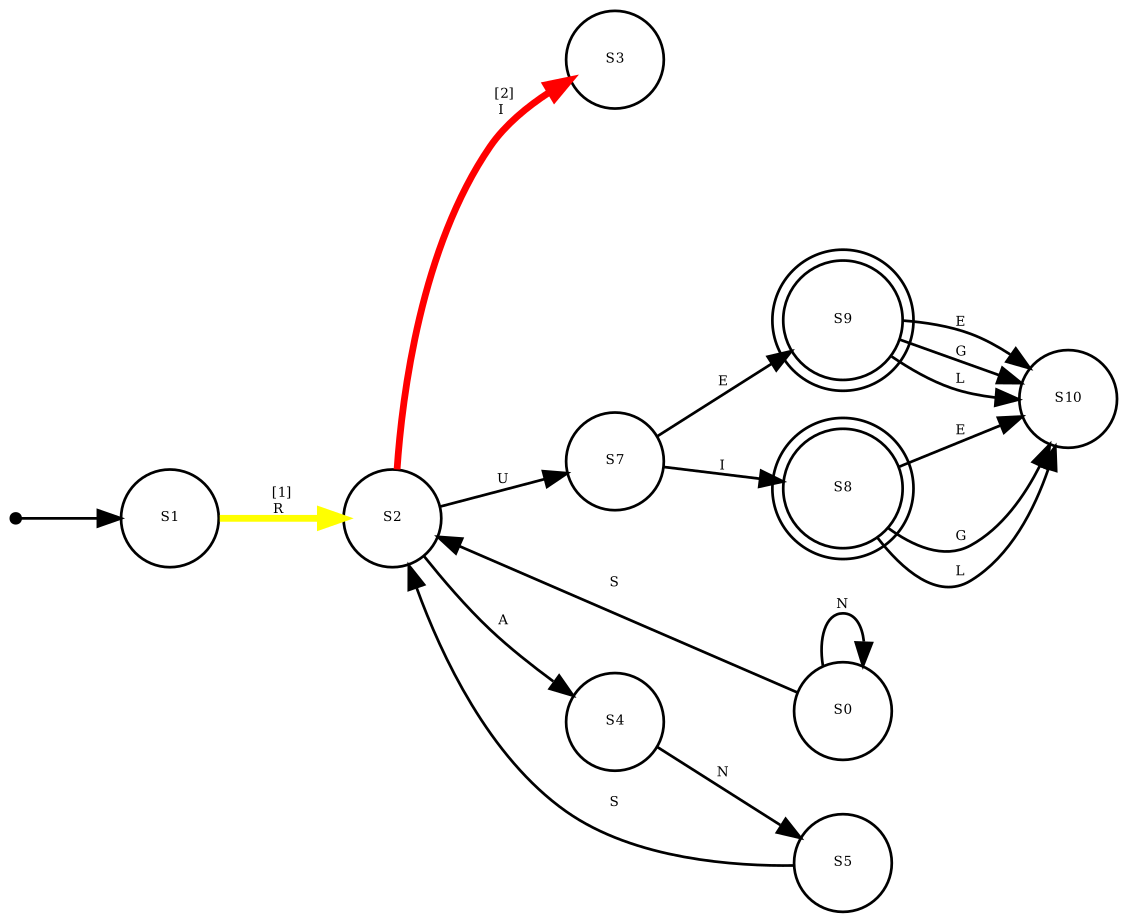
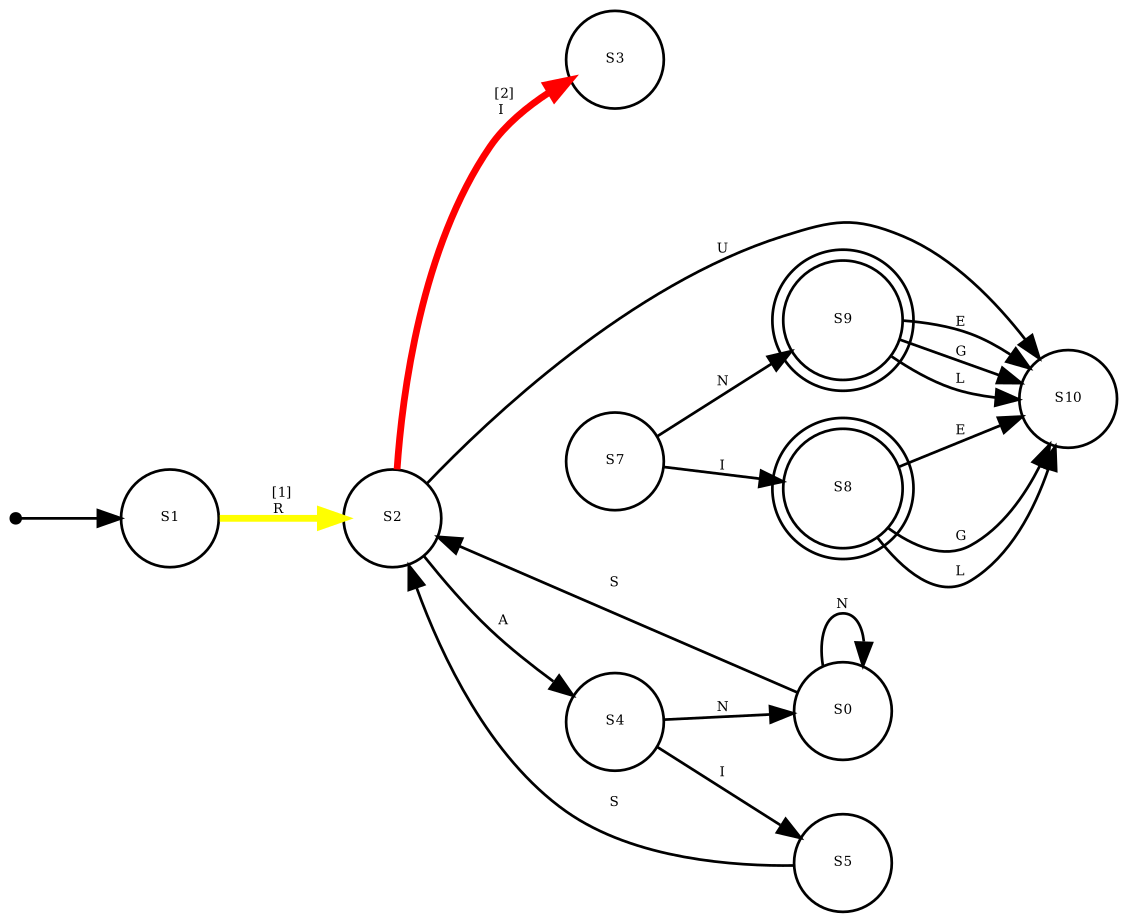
(724, 383) -> (724, 383)
(493, 493) -> (713, 265)
none -> (717, 717)
(724, 773) -> (724, 773)
